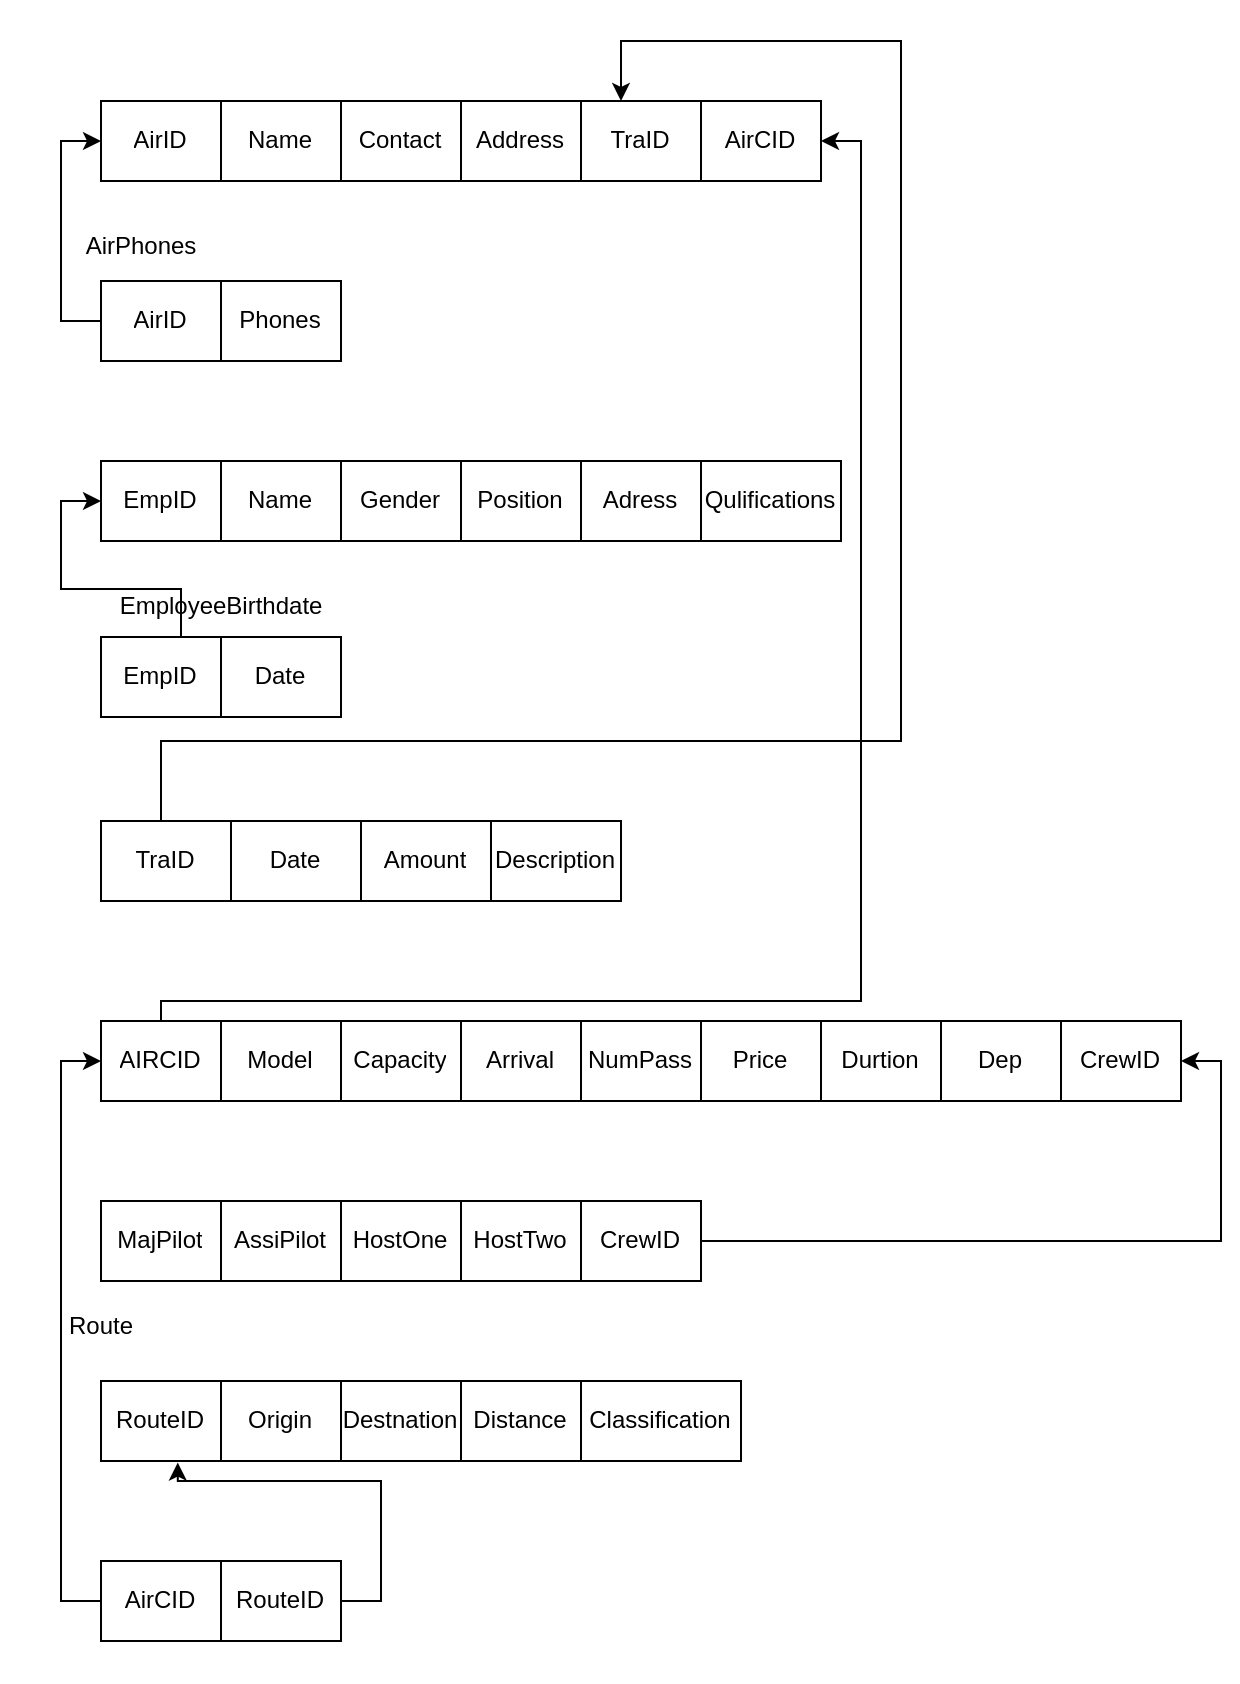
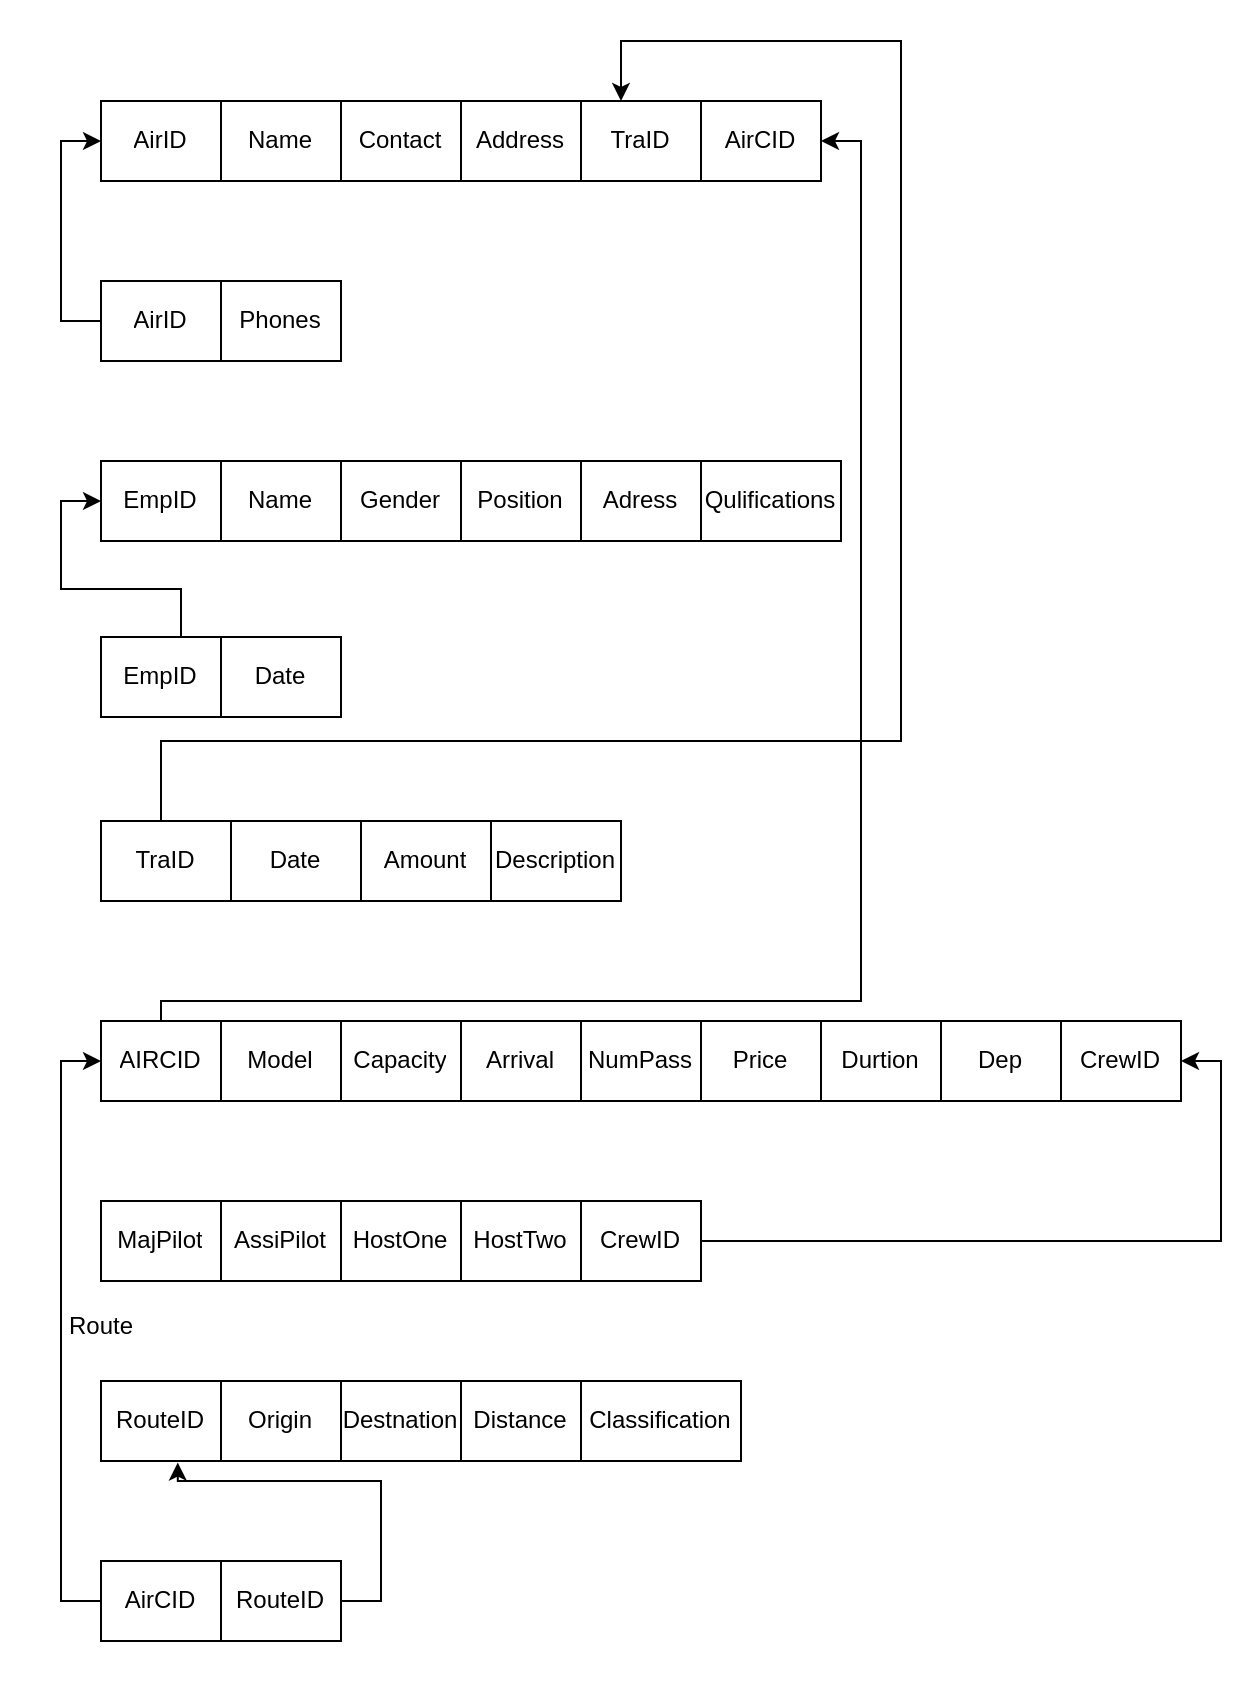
(141, 247) -> none
(221, 607) -> none
